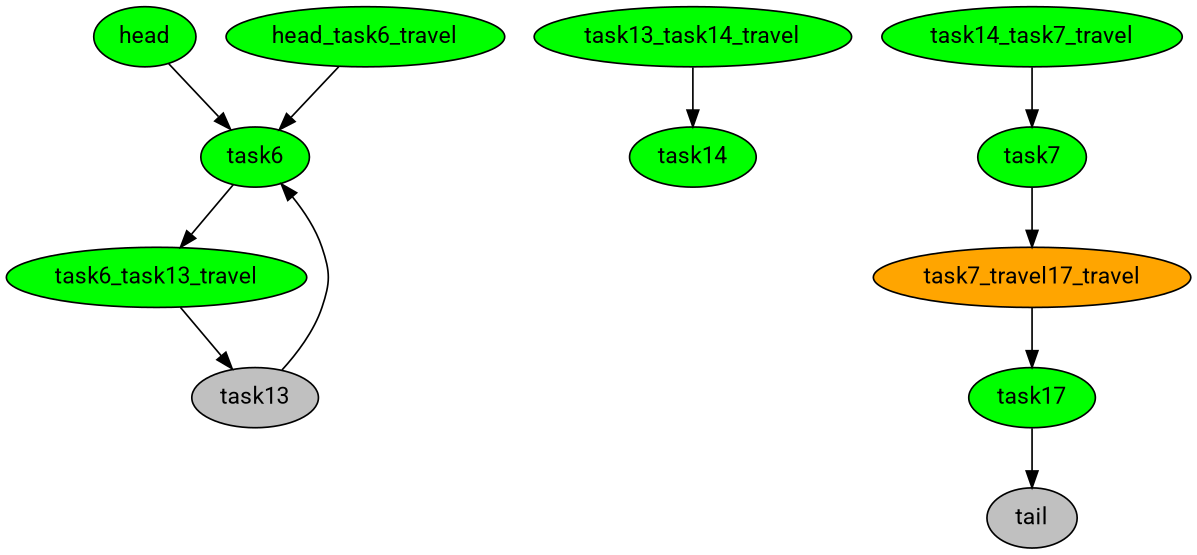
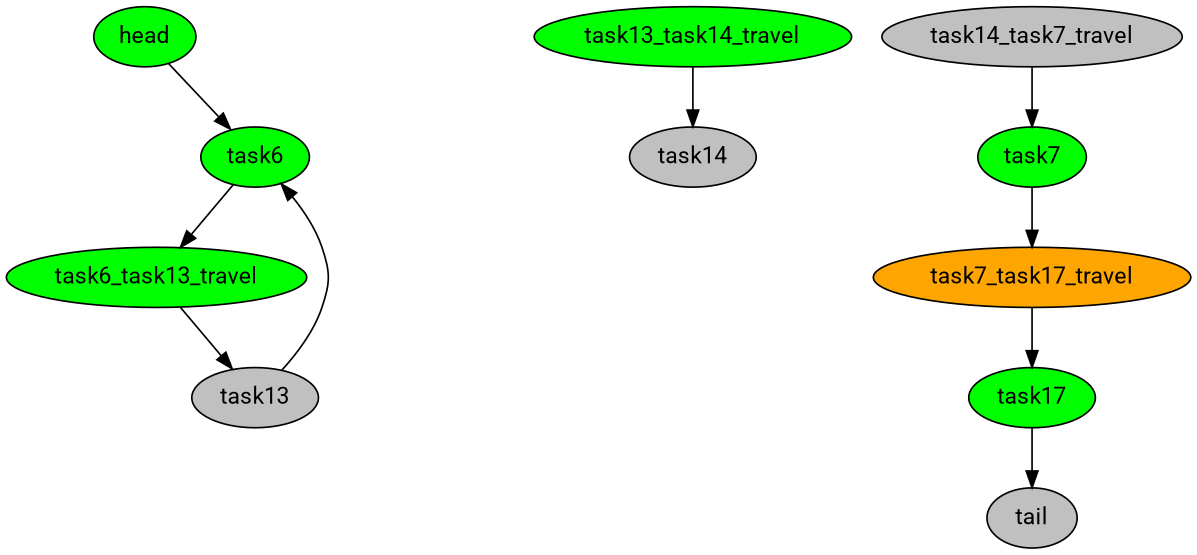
(365, 37) -> none
(1032, 37) -> (1032, 37)
(693, 157) -> (693, 157)
(1032, 277) -> (1032, 277)
